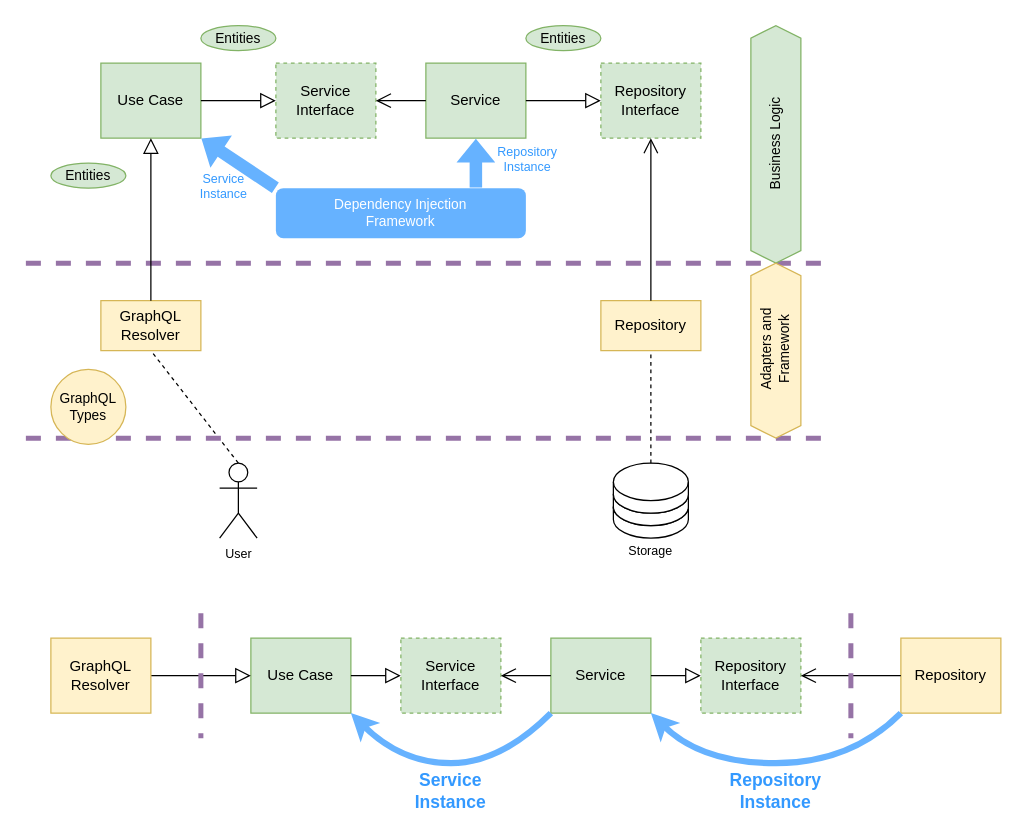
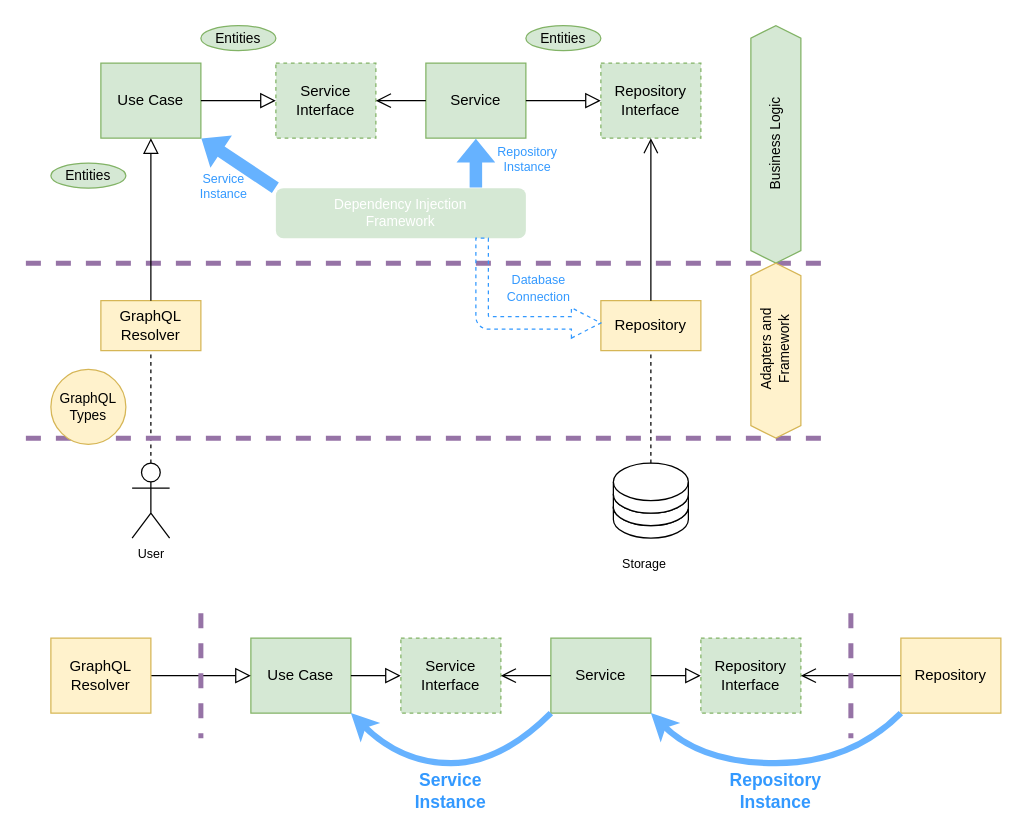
(401, 213) -> (401, 213)
none -> (538, 288)
(238, 501) -> (151, 501)
(651, 551) -> (644, 563)
